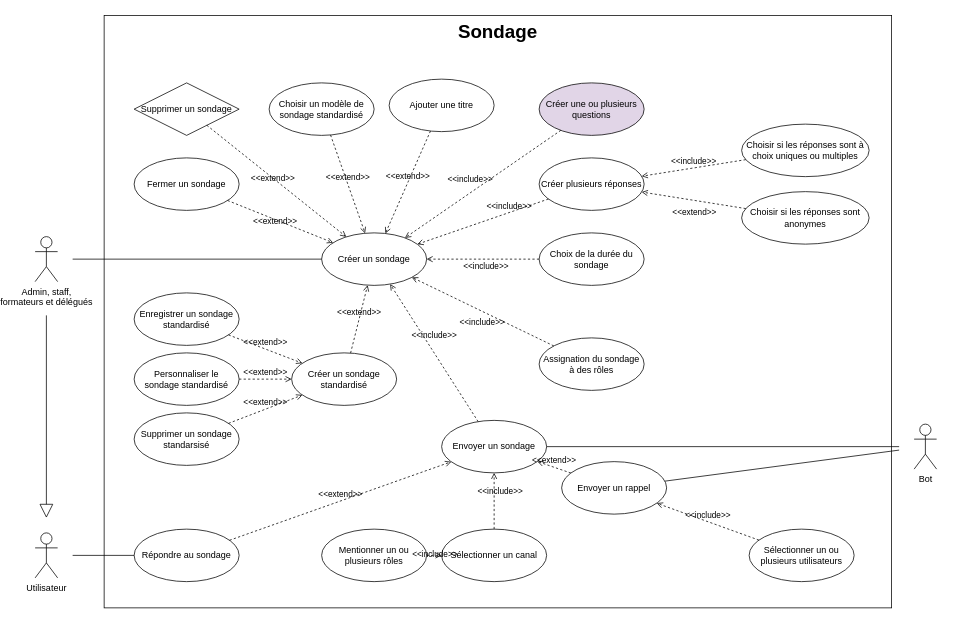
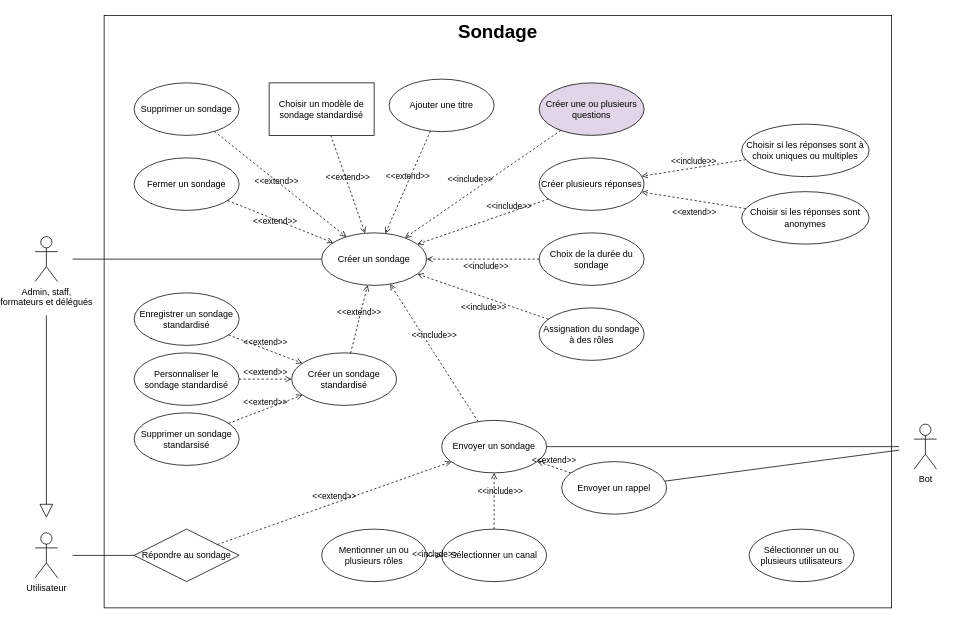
(186, 109) -> (186, 109)
(321, 109) -> (321, 109)
(591, 364) -> (591, 334)
(708, 522) -> none
(186, 555) -> (186, 555)
